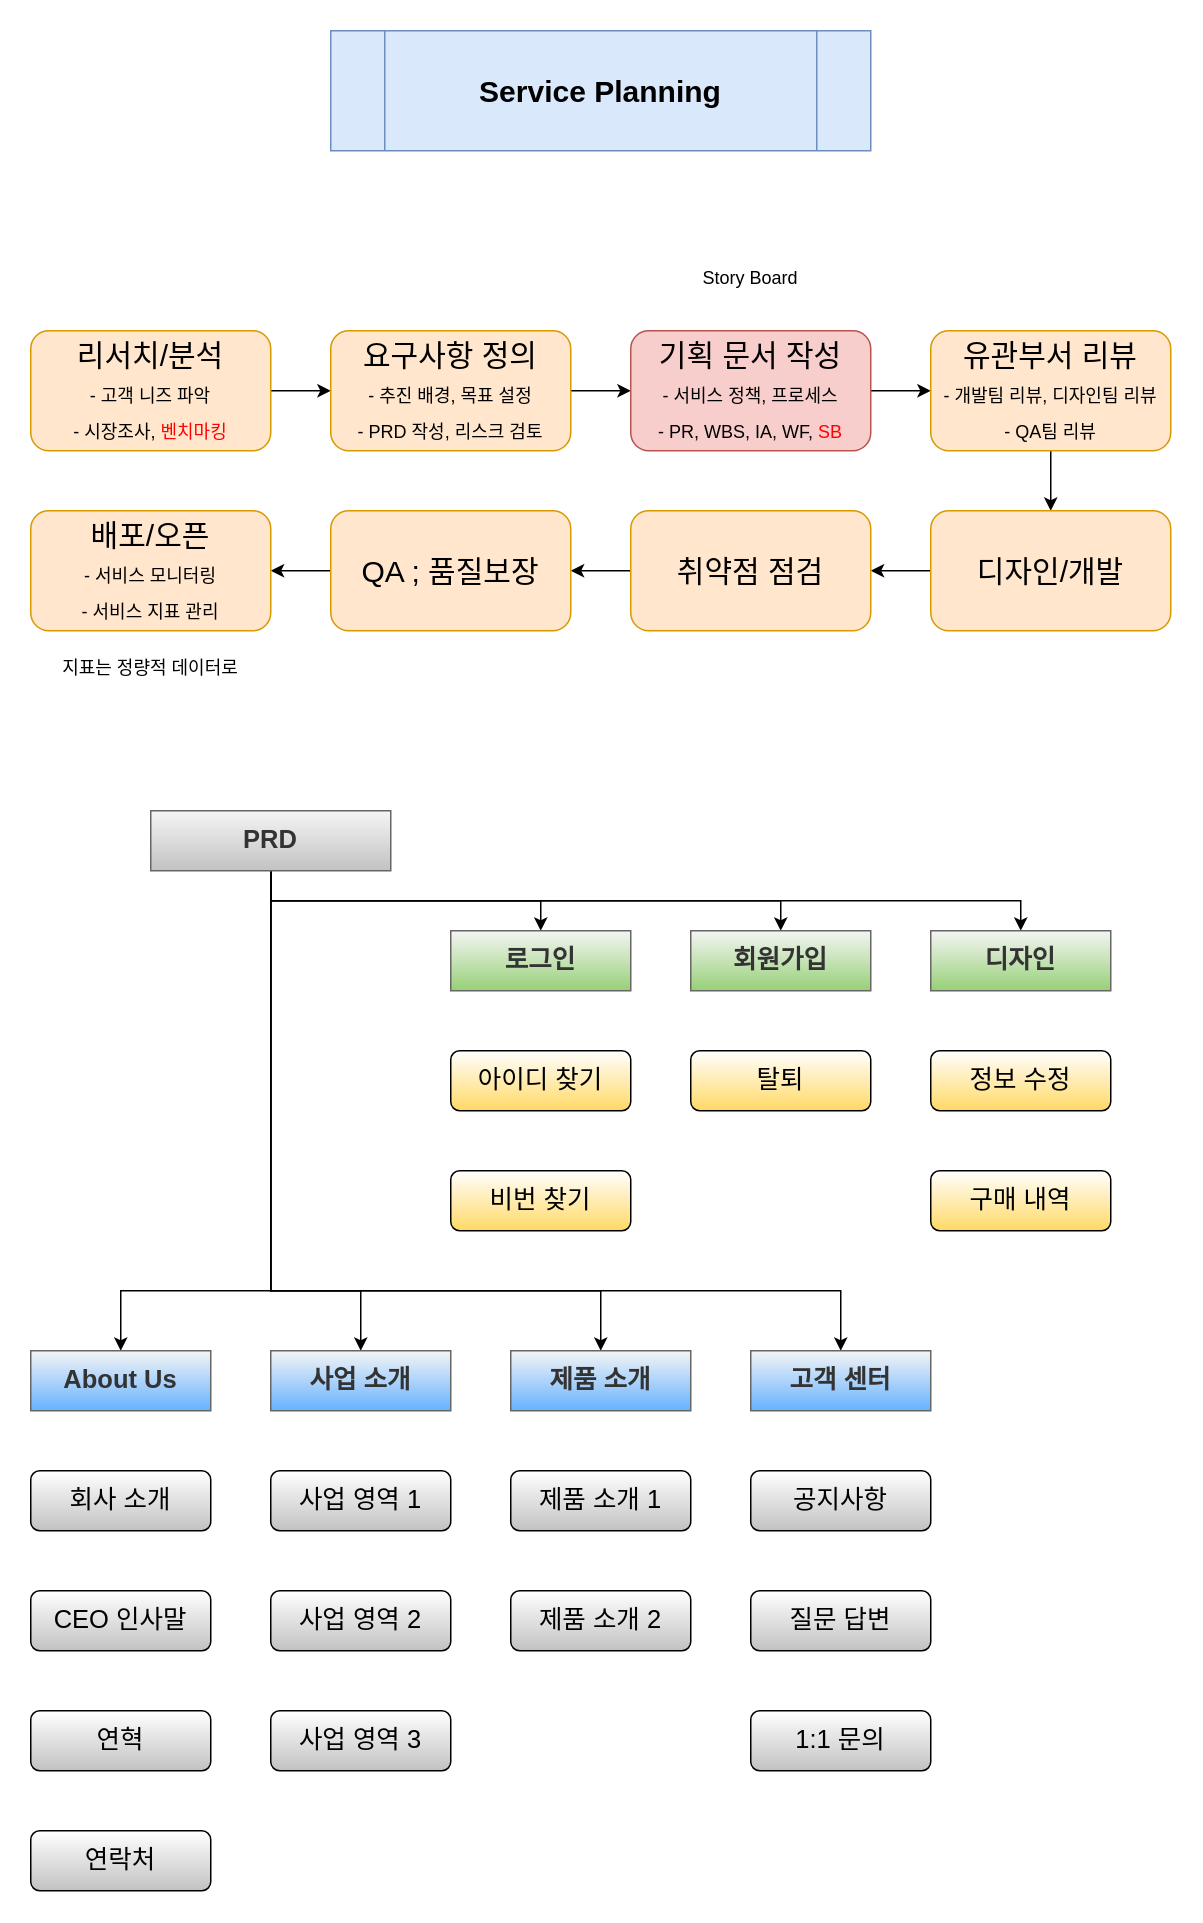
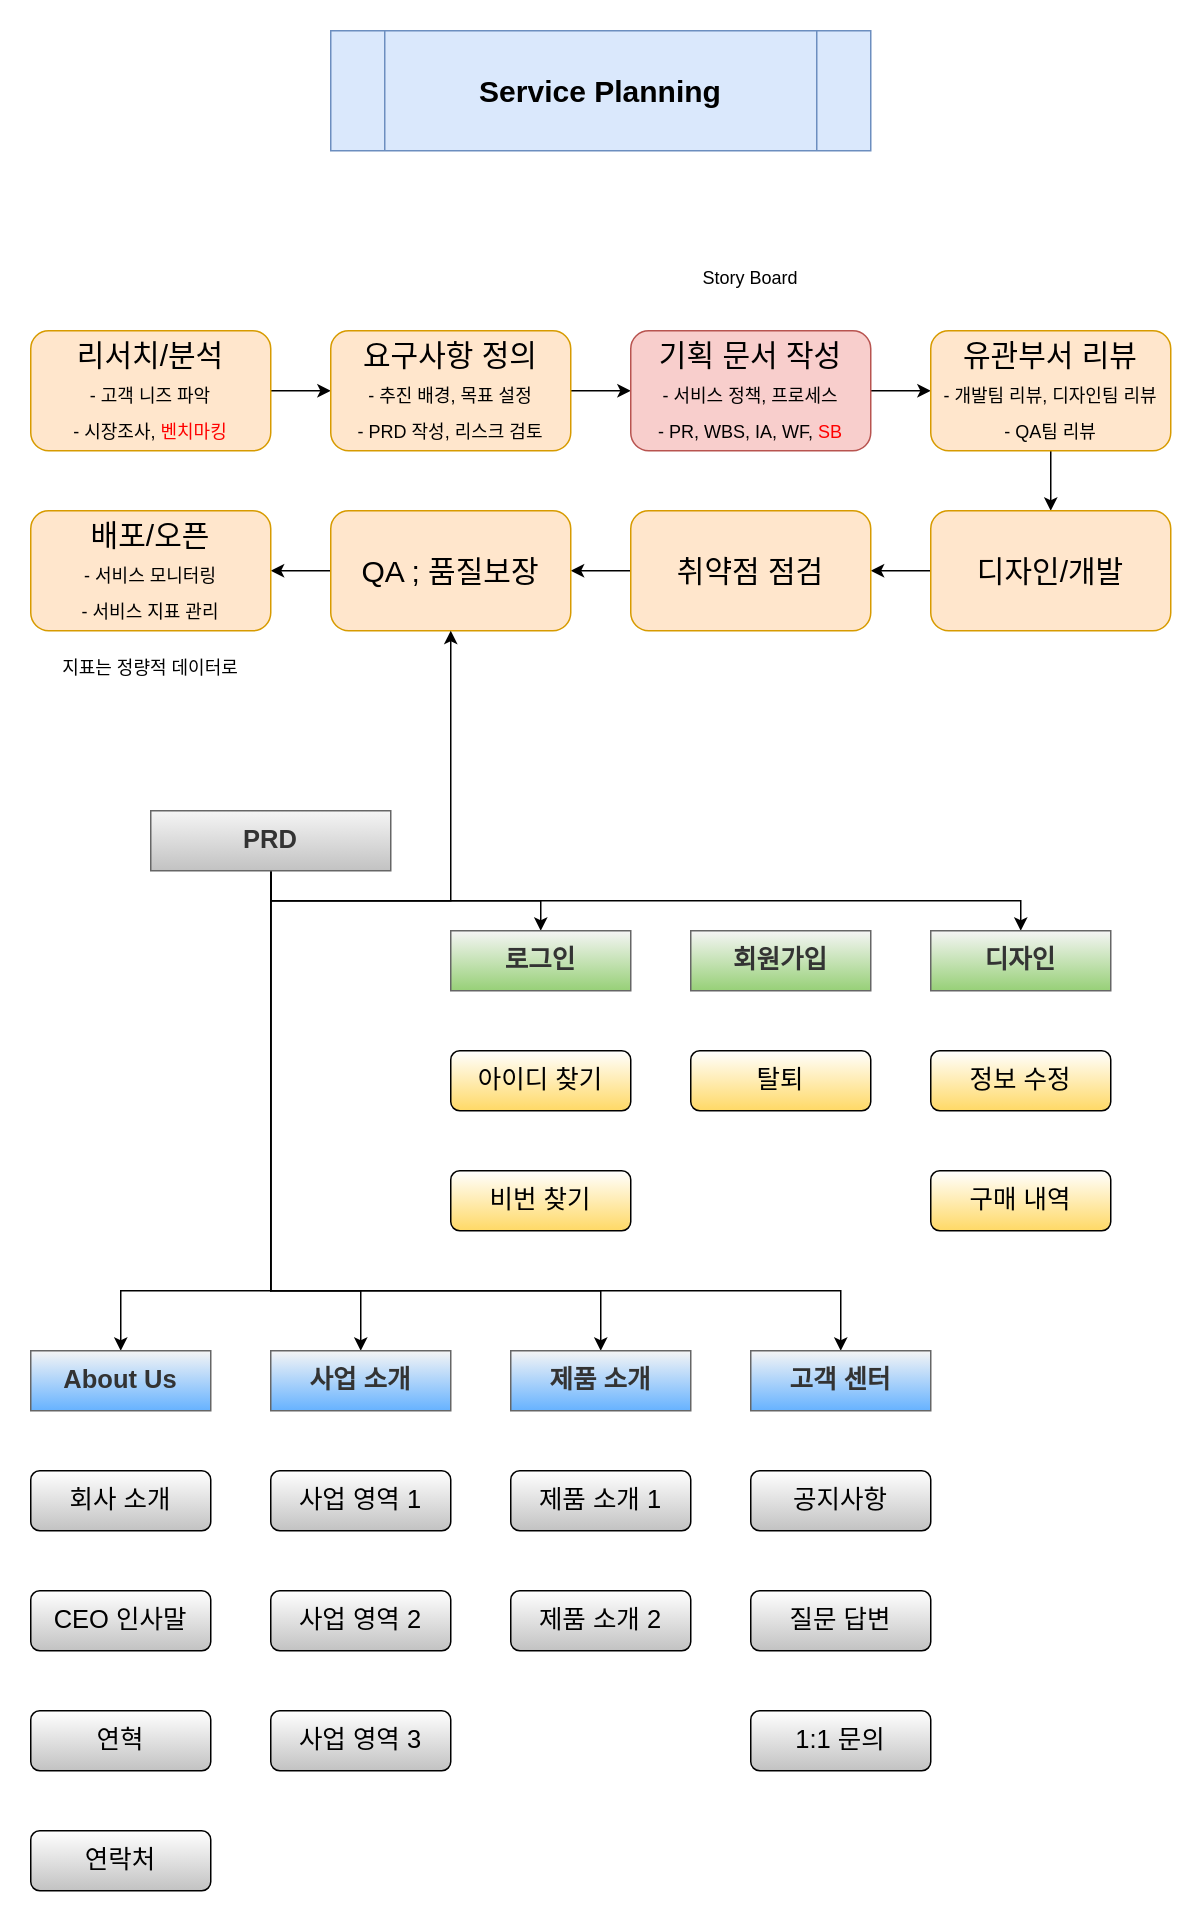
(781, 912) -> (451, 770)
